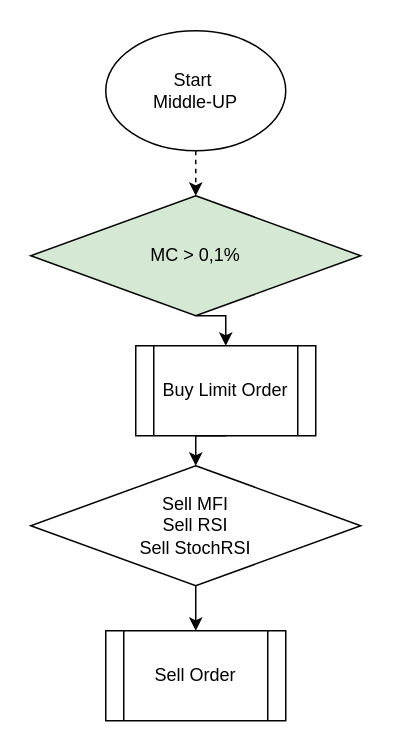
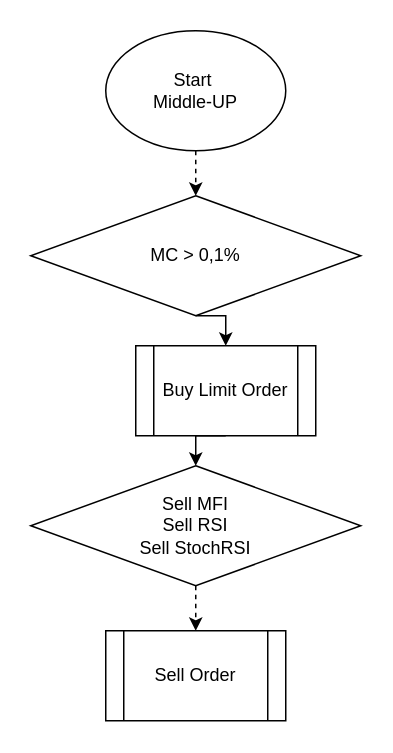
(196, 256) -> (196, 256)
(196, 604) -> (196, 604)
